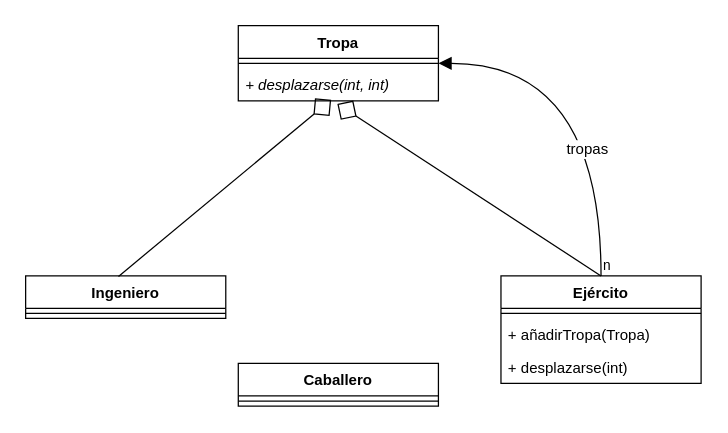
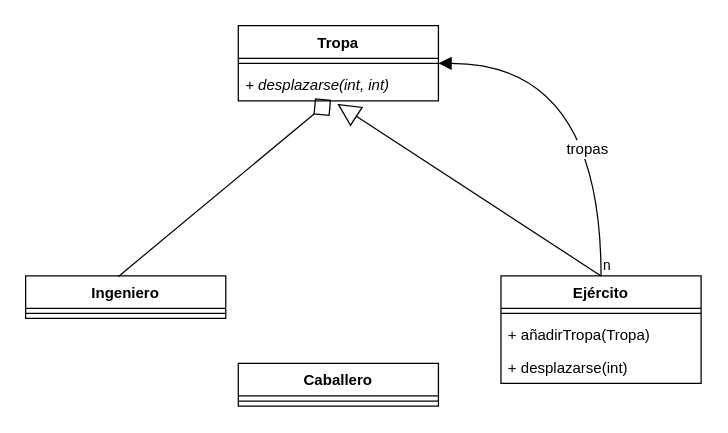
(357, 117) -> (357, 117)
